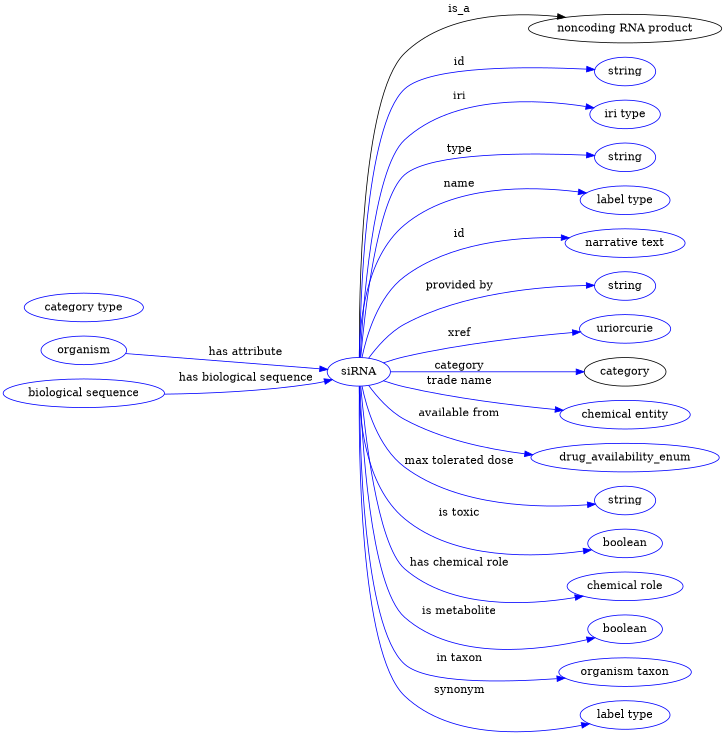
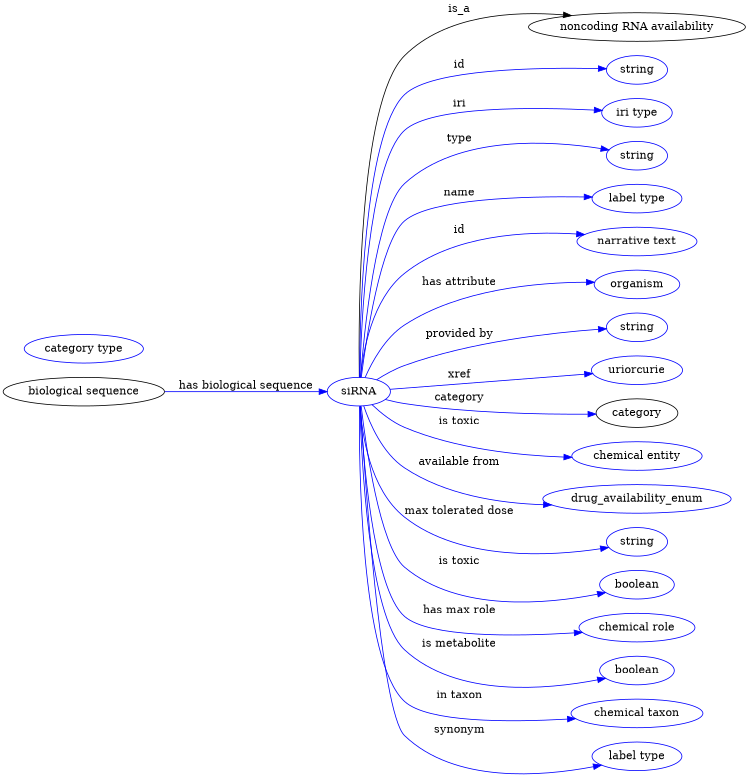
(625, 29) -> (637, 27)
(223, 361) -> (460, 300)
(459, 381) -> (459, 421)
(84, 393) -> (84, 392)
(459, 563) -> (459, 611)
(625, 672) -> (637, 713)
